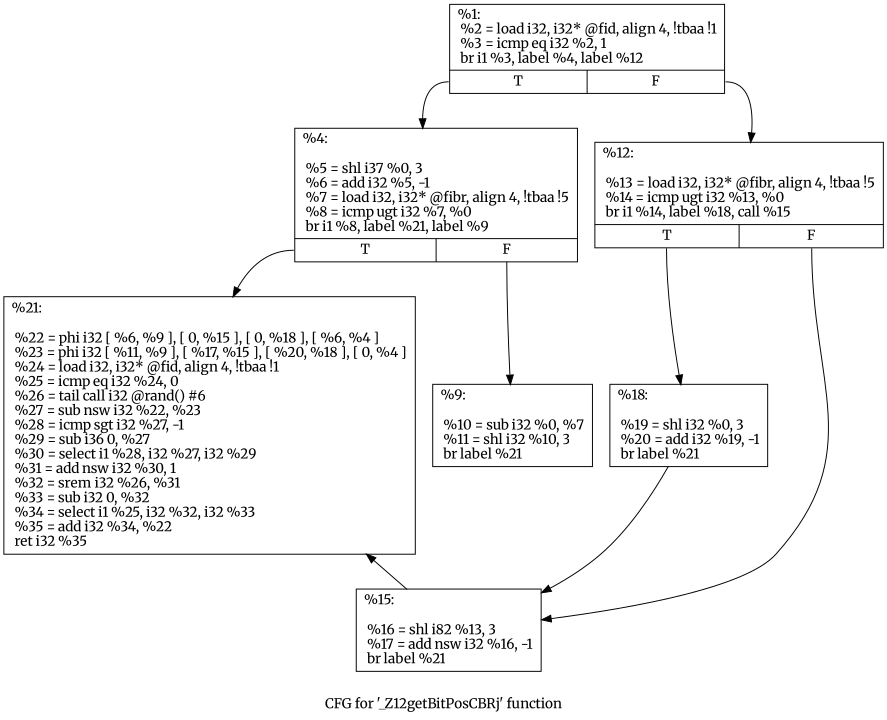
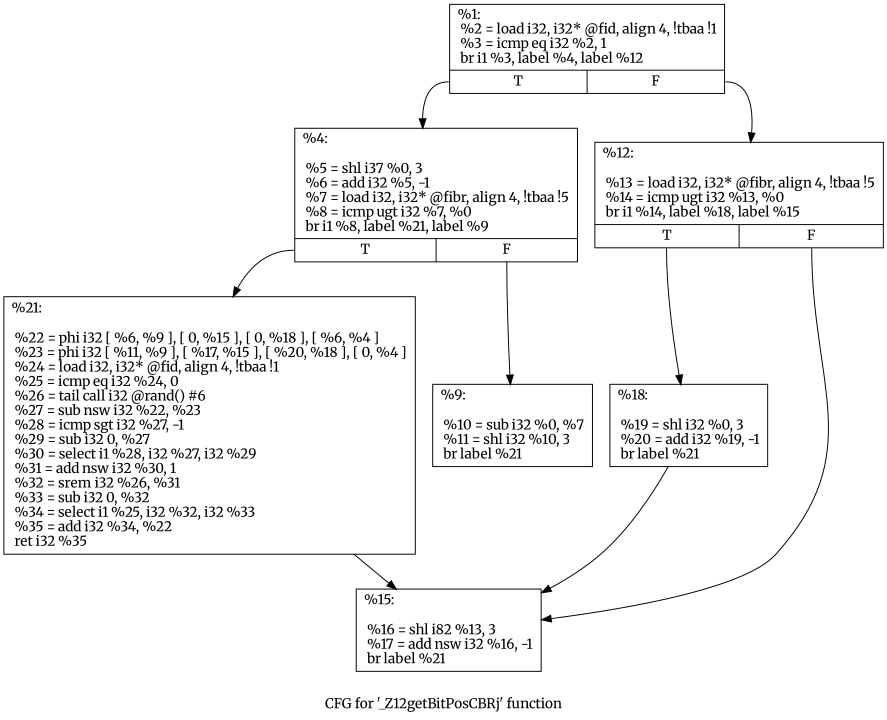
(697, 212) -> (702, 212)
(81, 440) -> (81, 440)
(391, 575) -> (371, 569)
